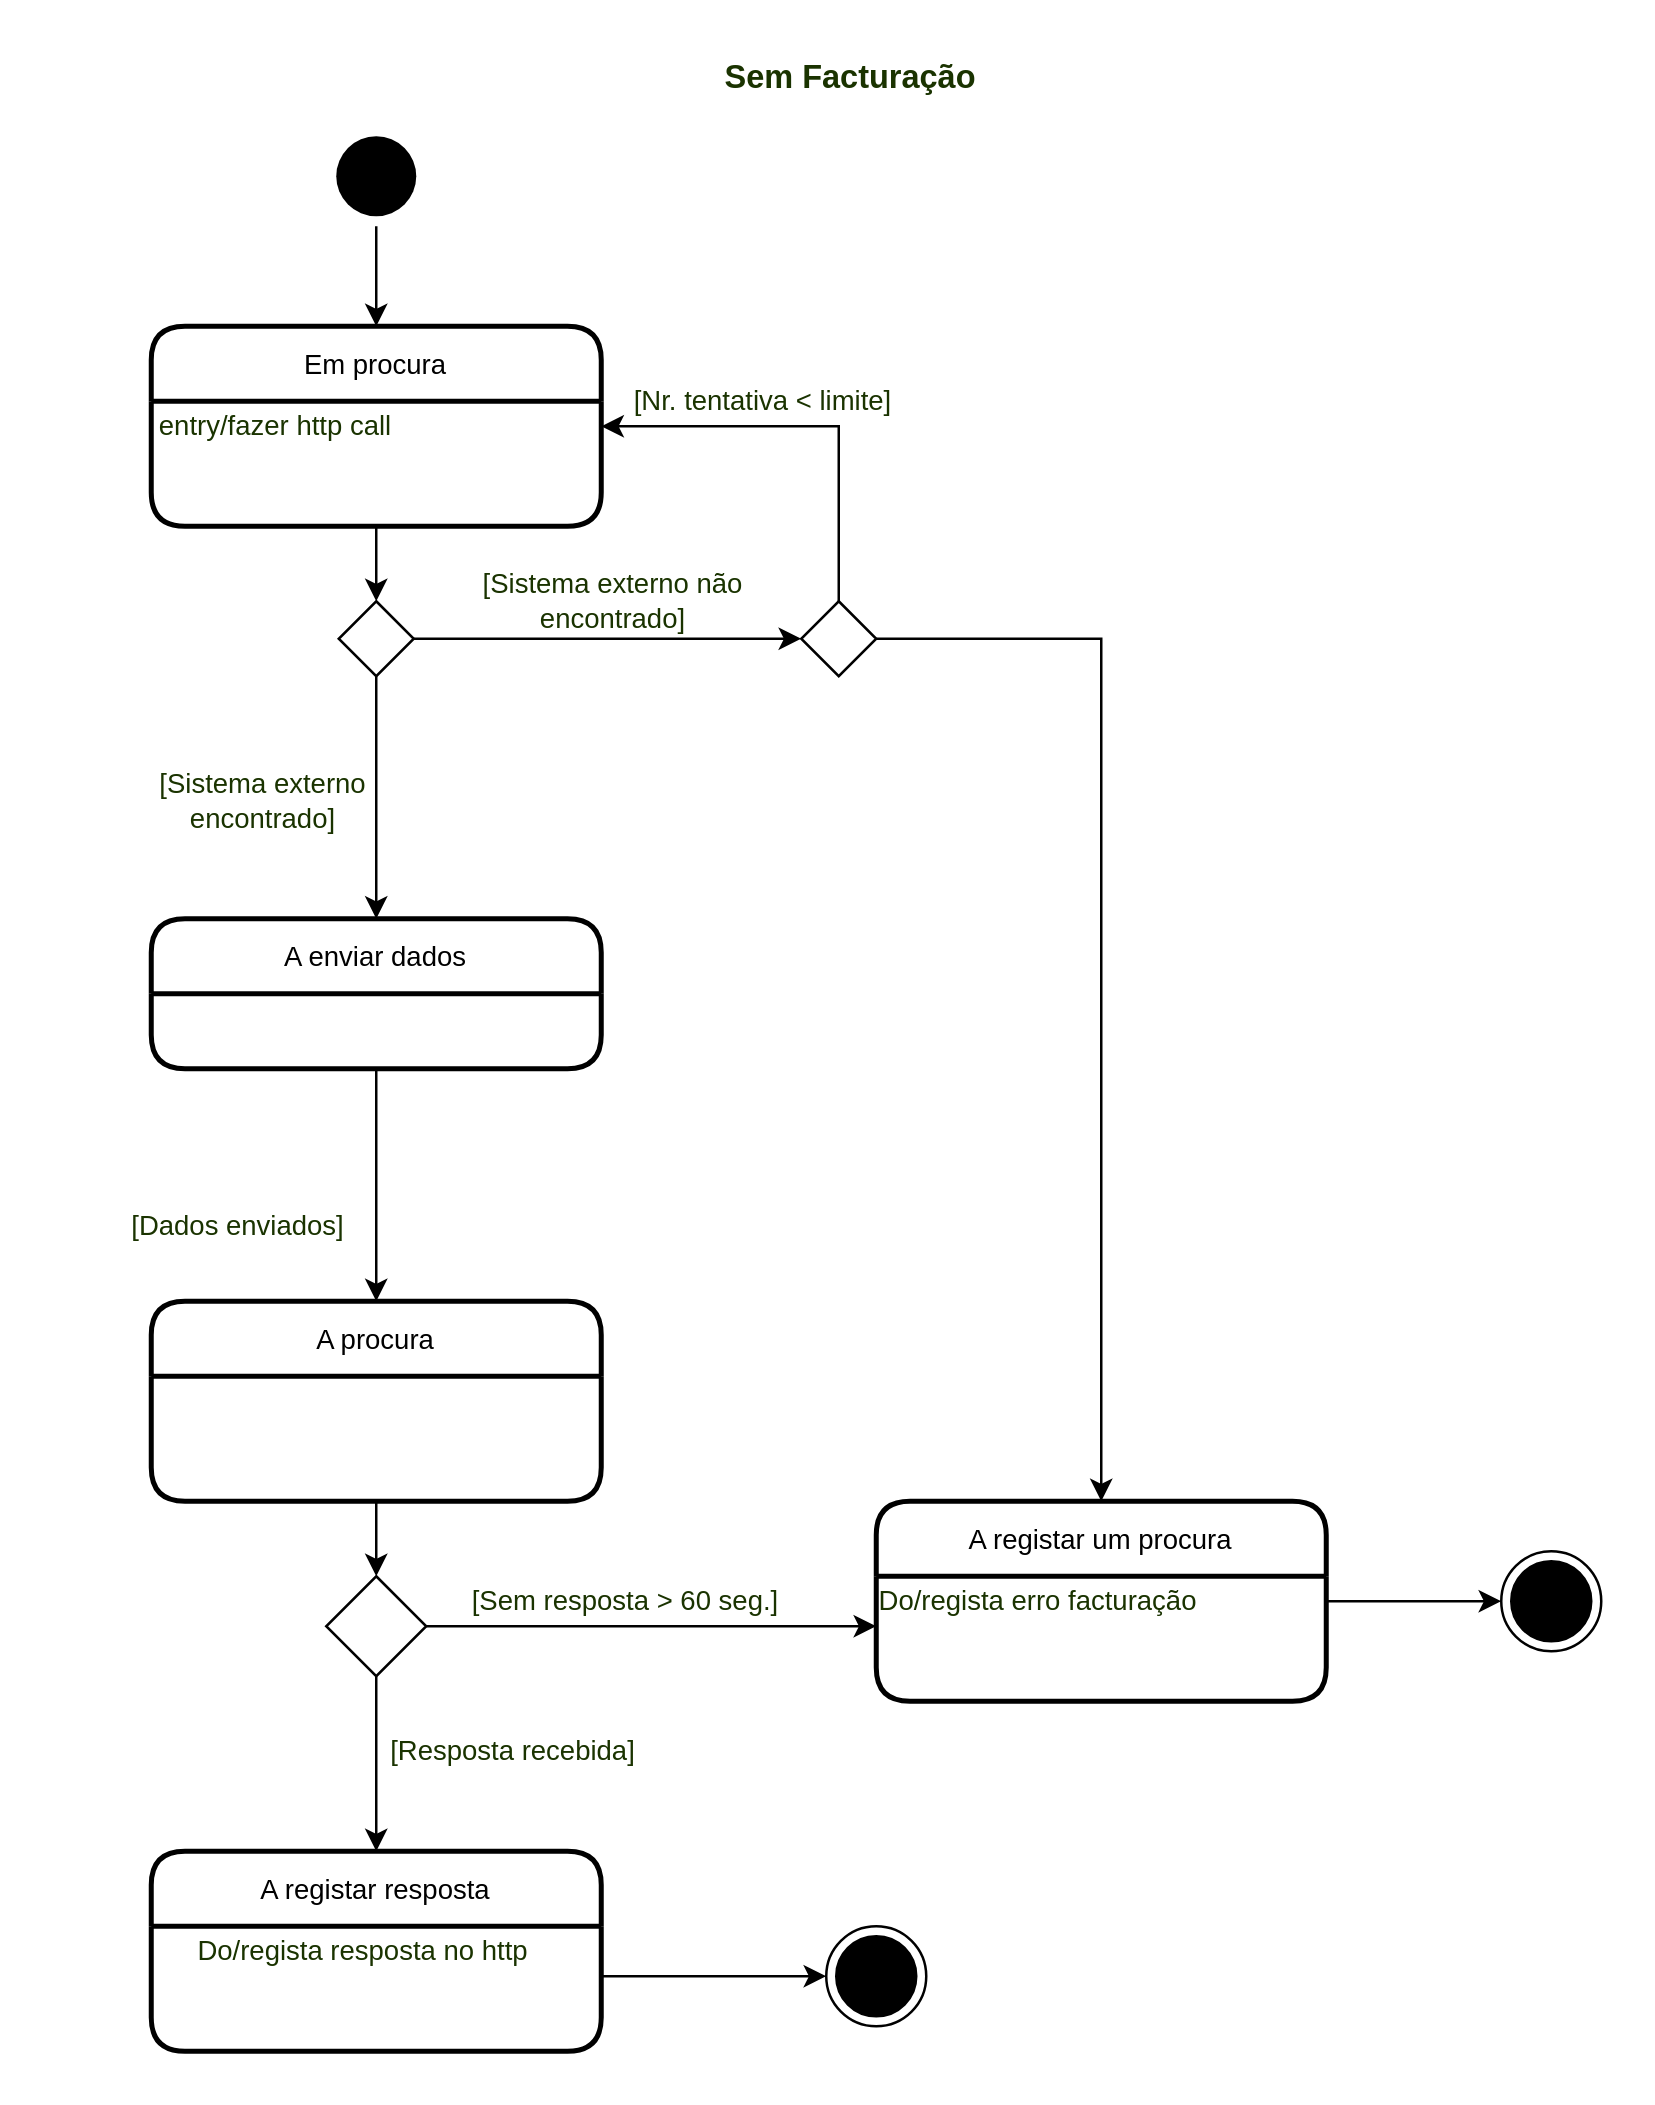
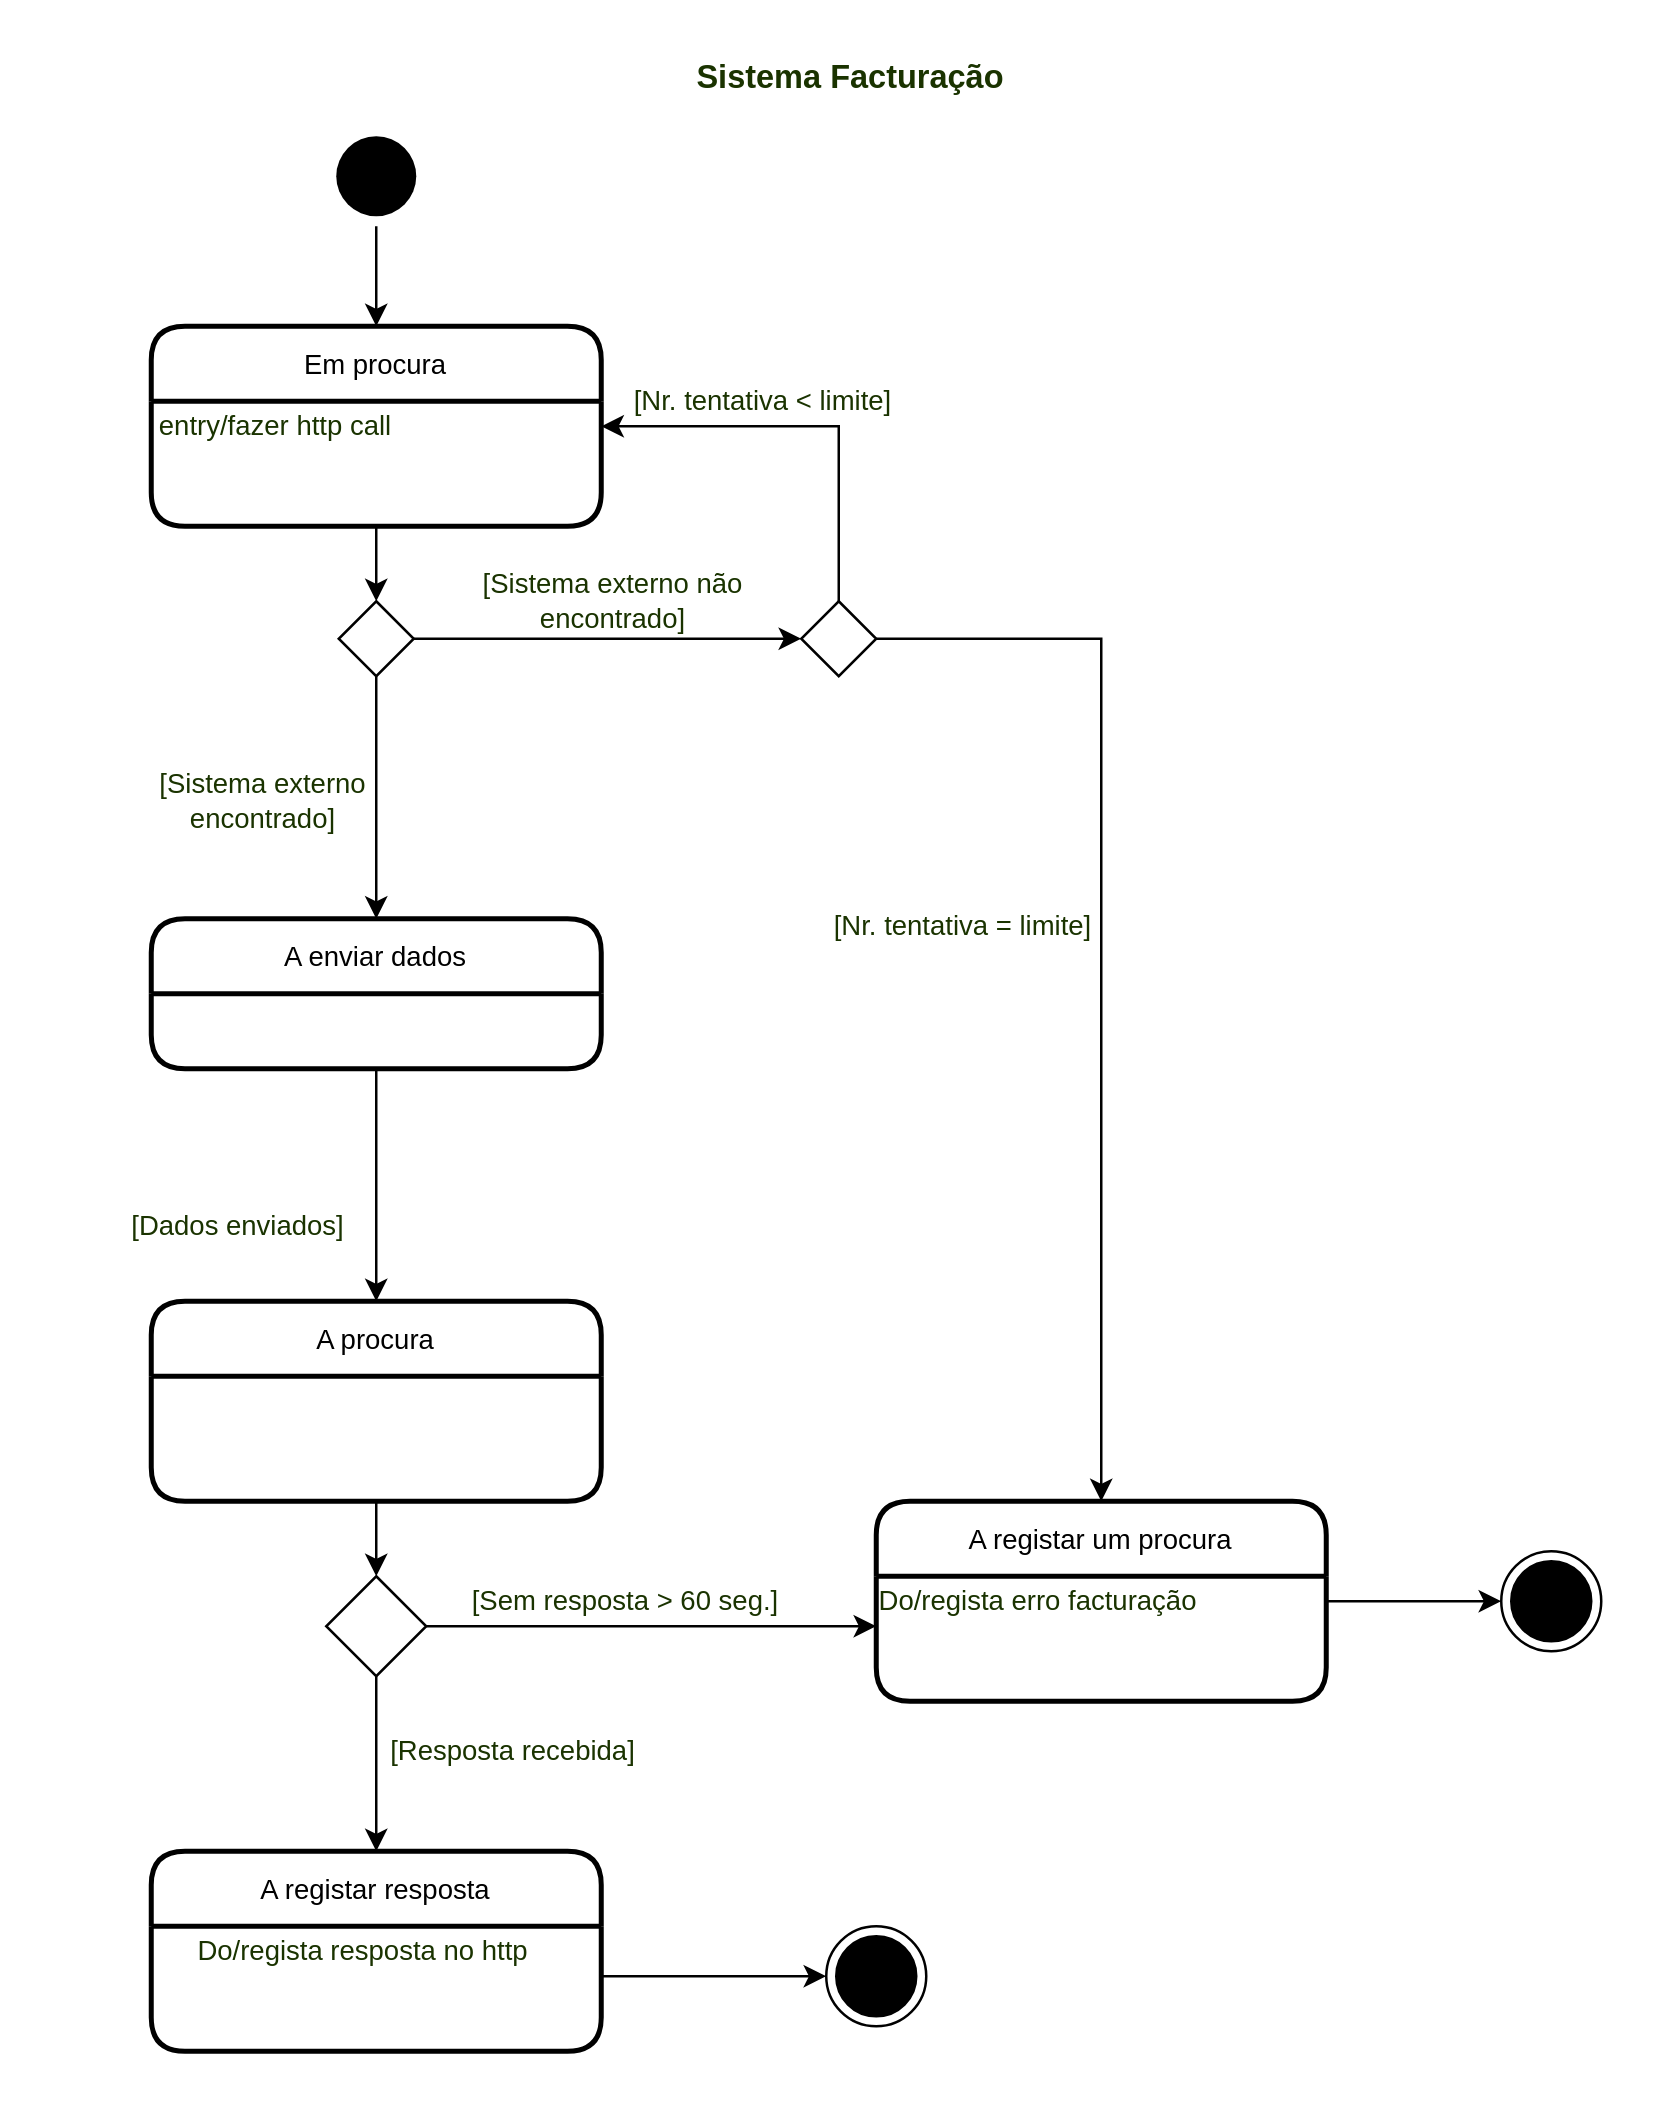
(851, 76) -> (851, 76)
none -> (964, 926)
